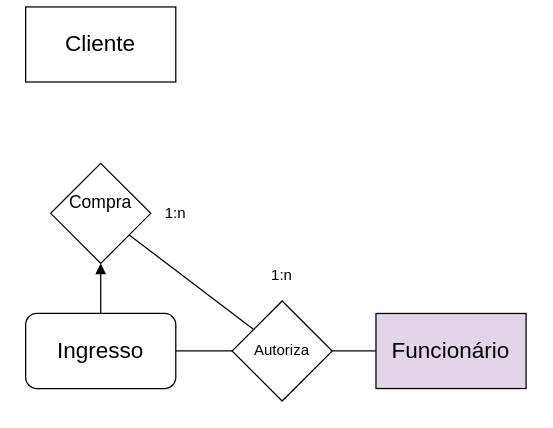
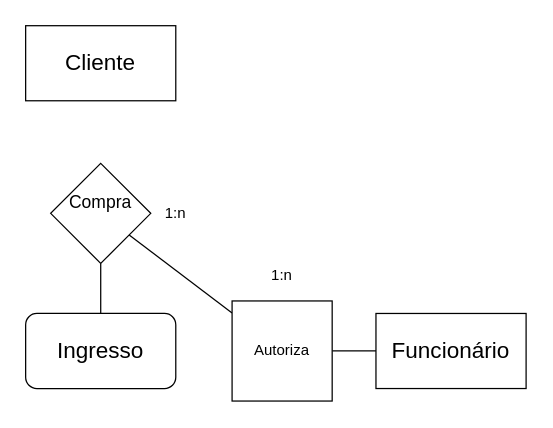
(101, 44) -> (101, 63)
(101, 274) -> (101, 270)
(204, 351) -> none
(282, 351) -> (282, 351)
(451, 351) -> (451, 351)
